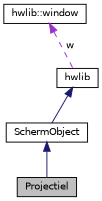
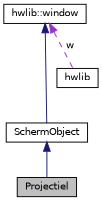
(60, 109) -> (46, 78)
